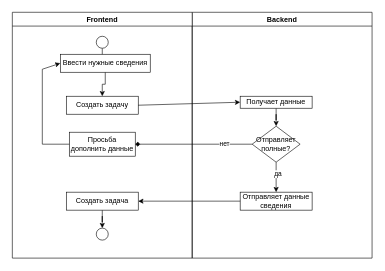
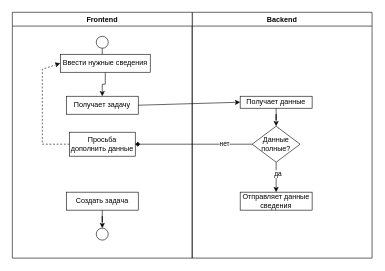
(102, 105) -> (102, 105)
(42, 113) -> (42, 113)
(276, 144) -> (276, 144)
(143, 201) -> none
